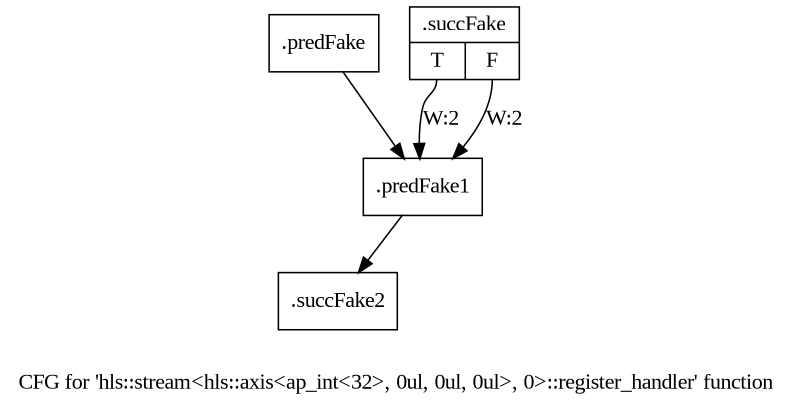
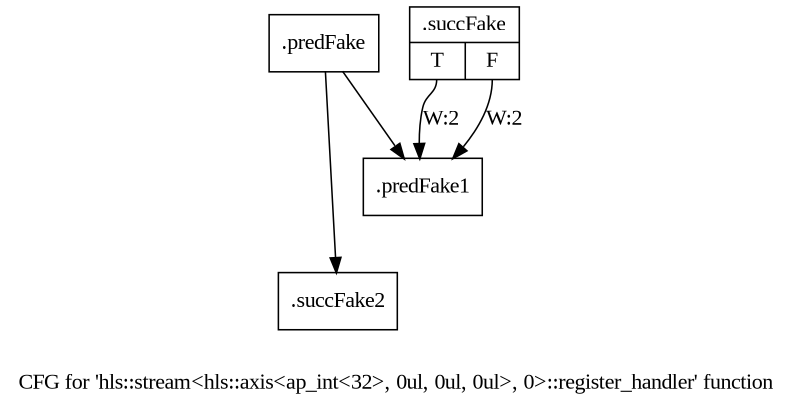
(385, 237) -> (330, 164)
